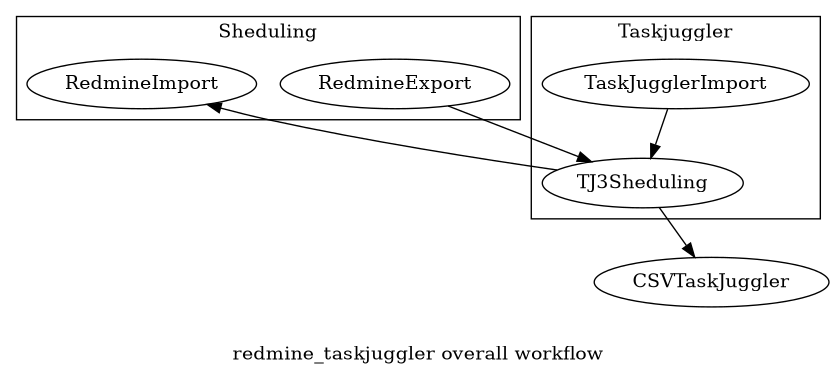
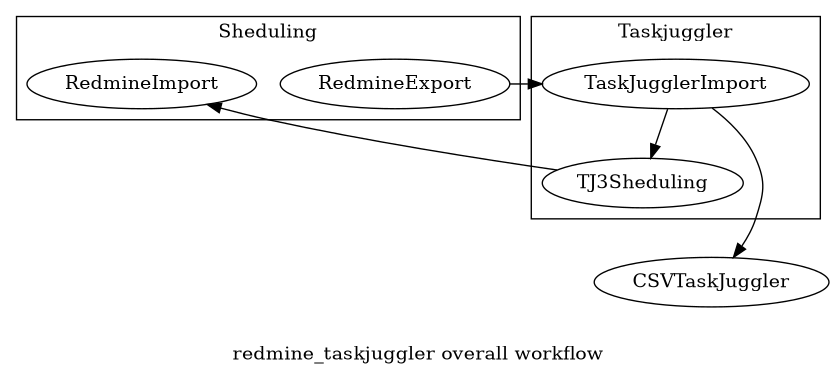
(513, 131) -> (519, 84)
(674, 228) -> (760, 170)
